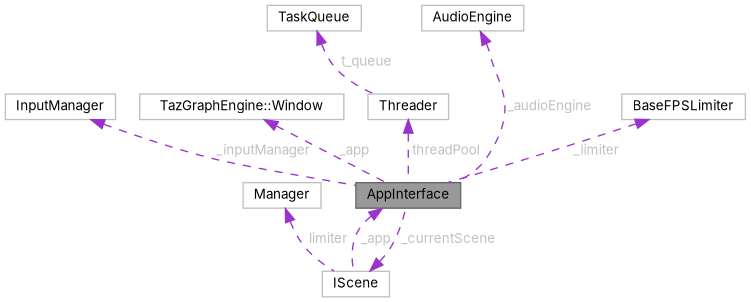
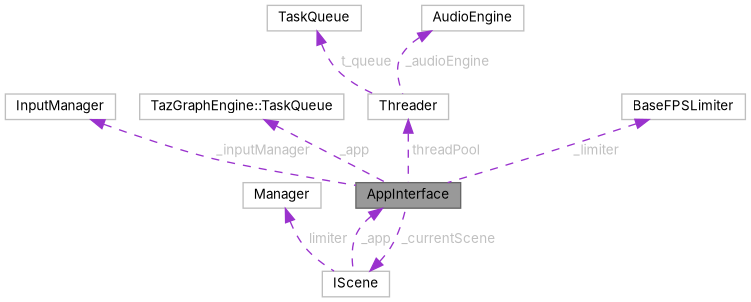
(242, 107) -> (242, 107)
(503, 122) -> (399, 62)
